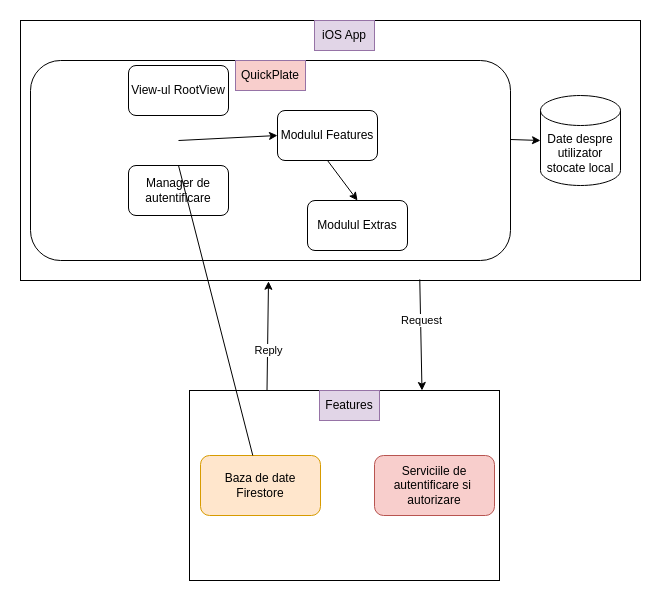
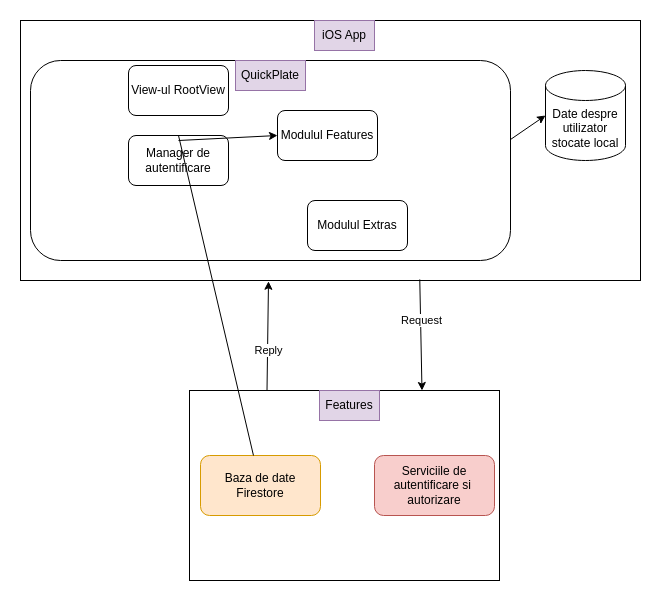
(271, 76) -> (271, 76)
(581, 141) -> (586, 116)
(340, 178) -> none
(179, 191) -> (179, 161)
